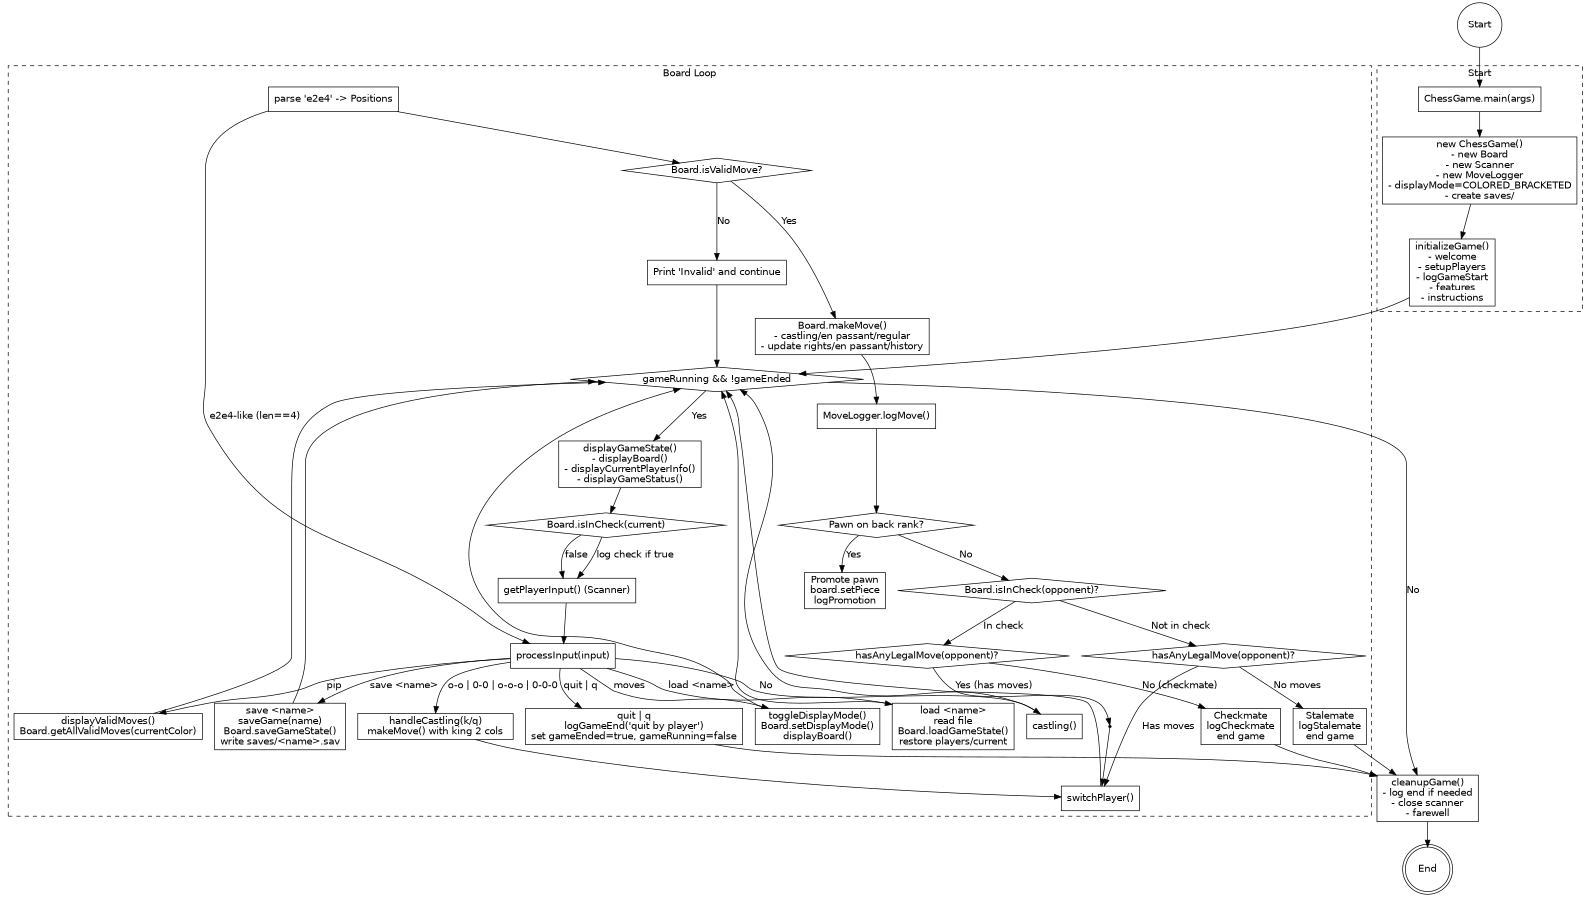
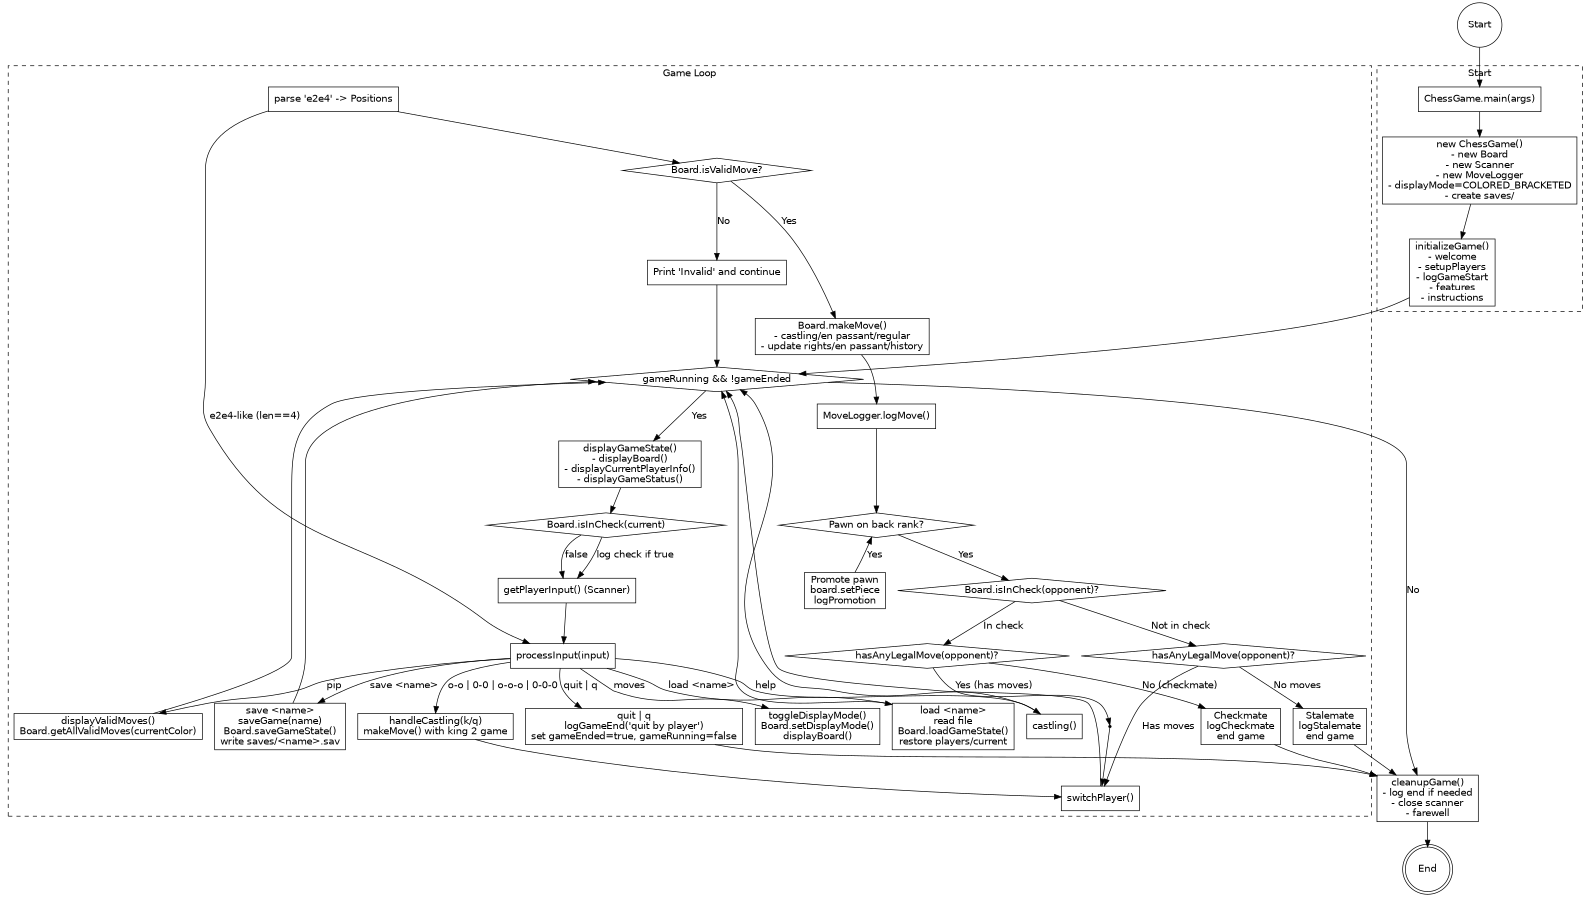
(690, 74) -> (690, 74)
(846, 548) -> (862, 558)
(966, 555) -> (966, 555)
(481, 592) -> none
(766, 686) -> (766, 686)
(435, 726) -> (435, 726)
